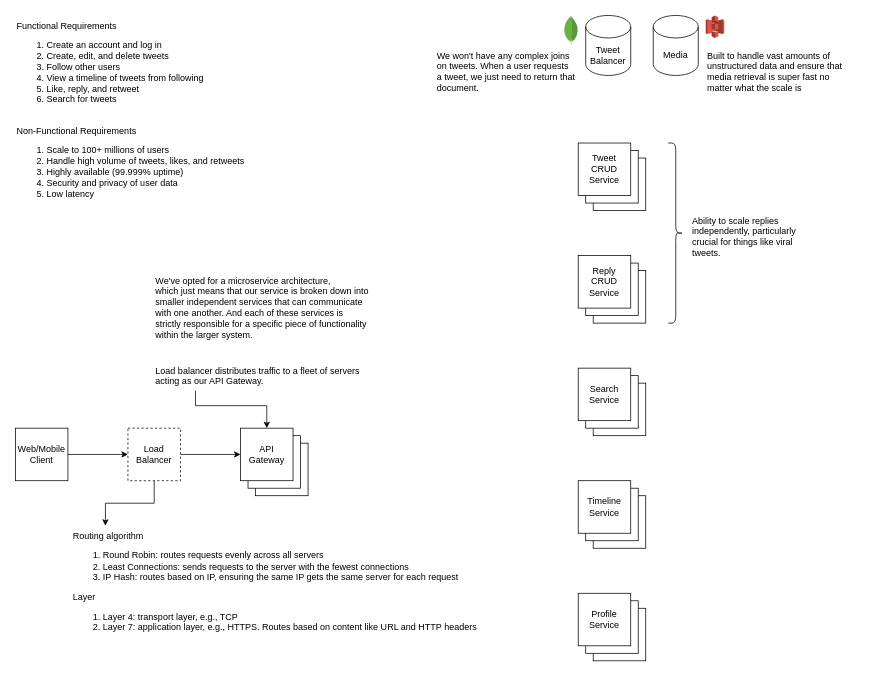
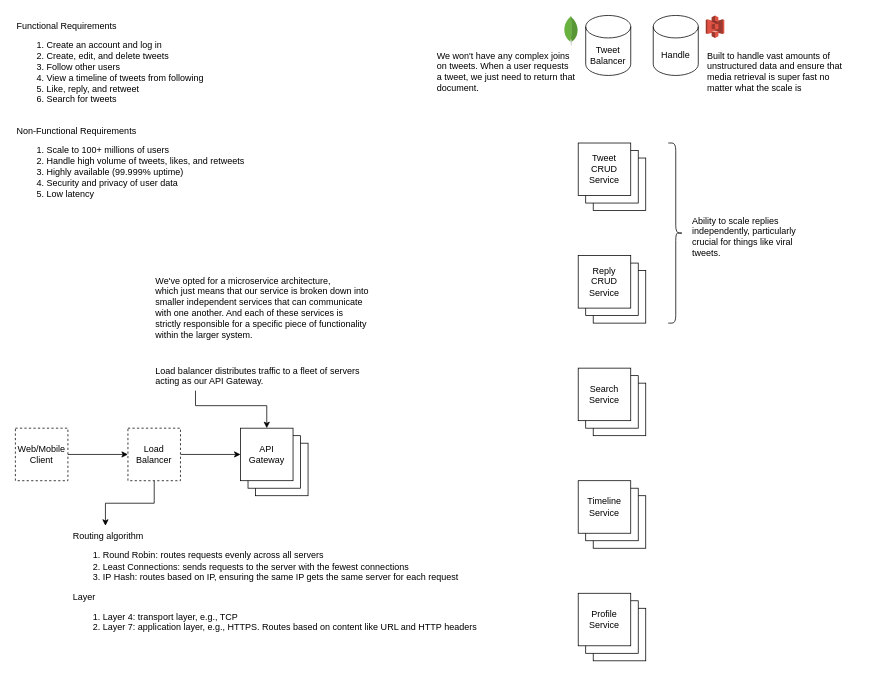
(675, 55) -> (675, 55)
(42, 454) -> (42, 454)
